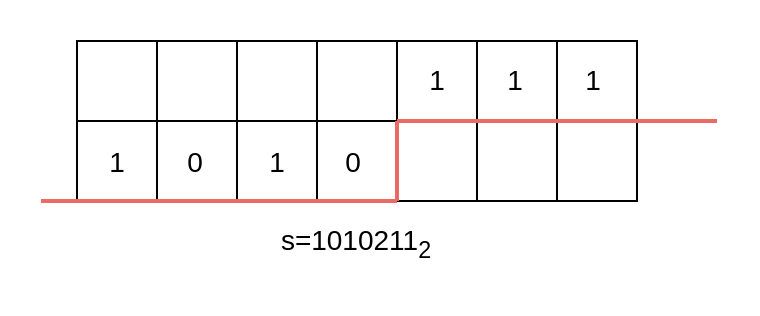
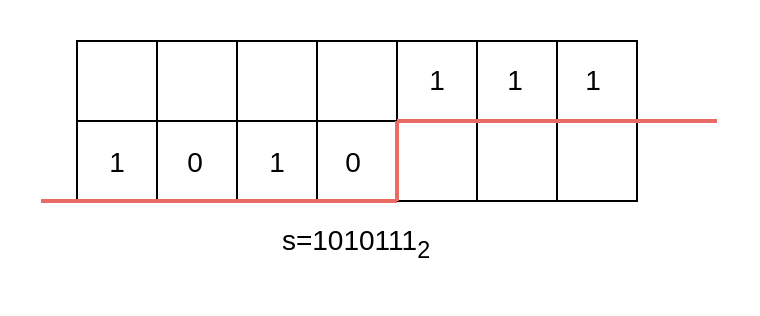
(357, 243) -> (357, 243)
